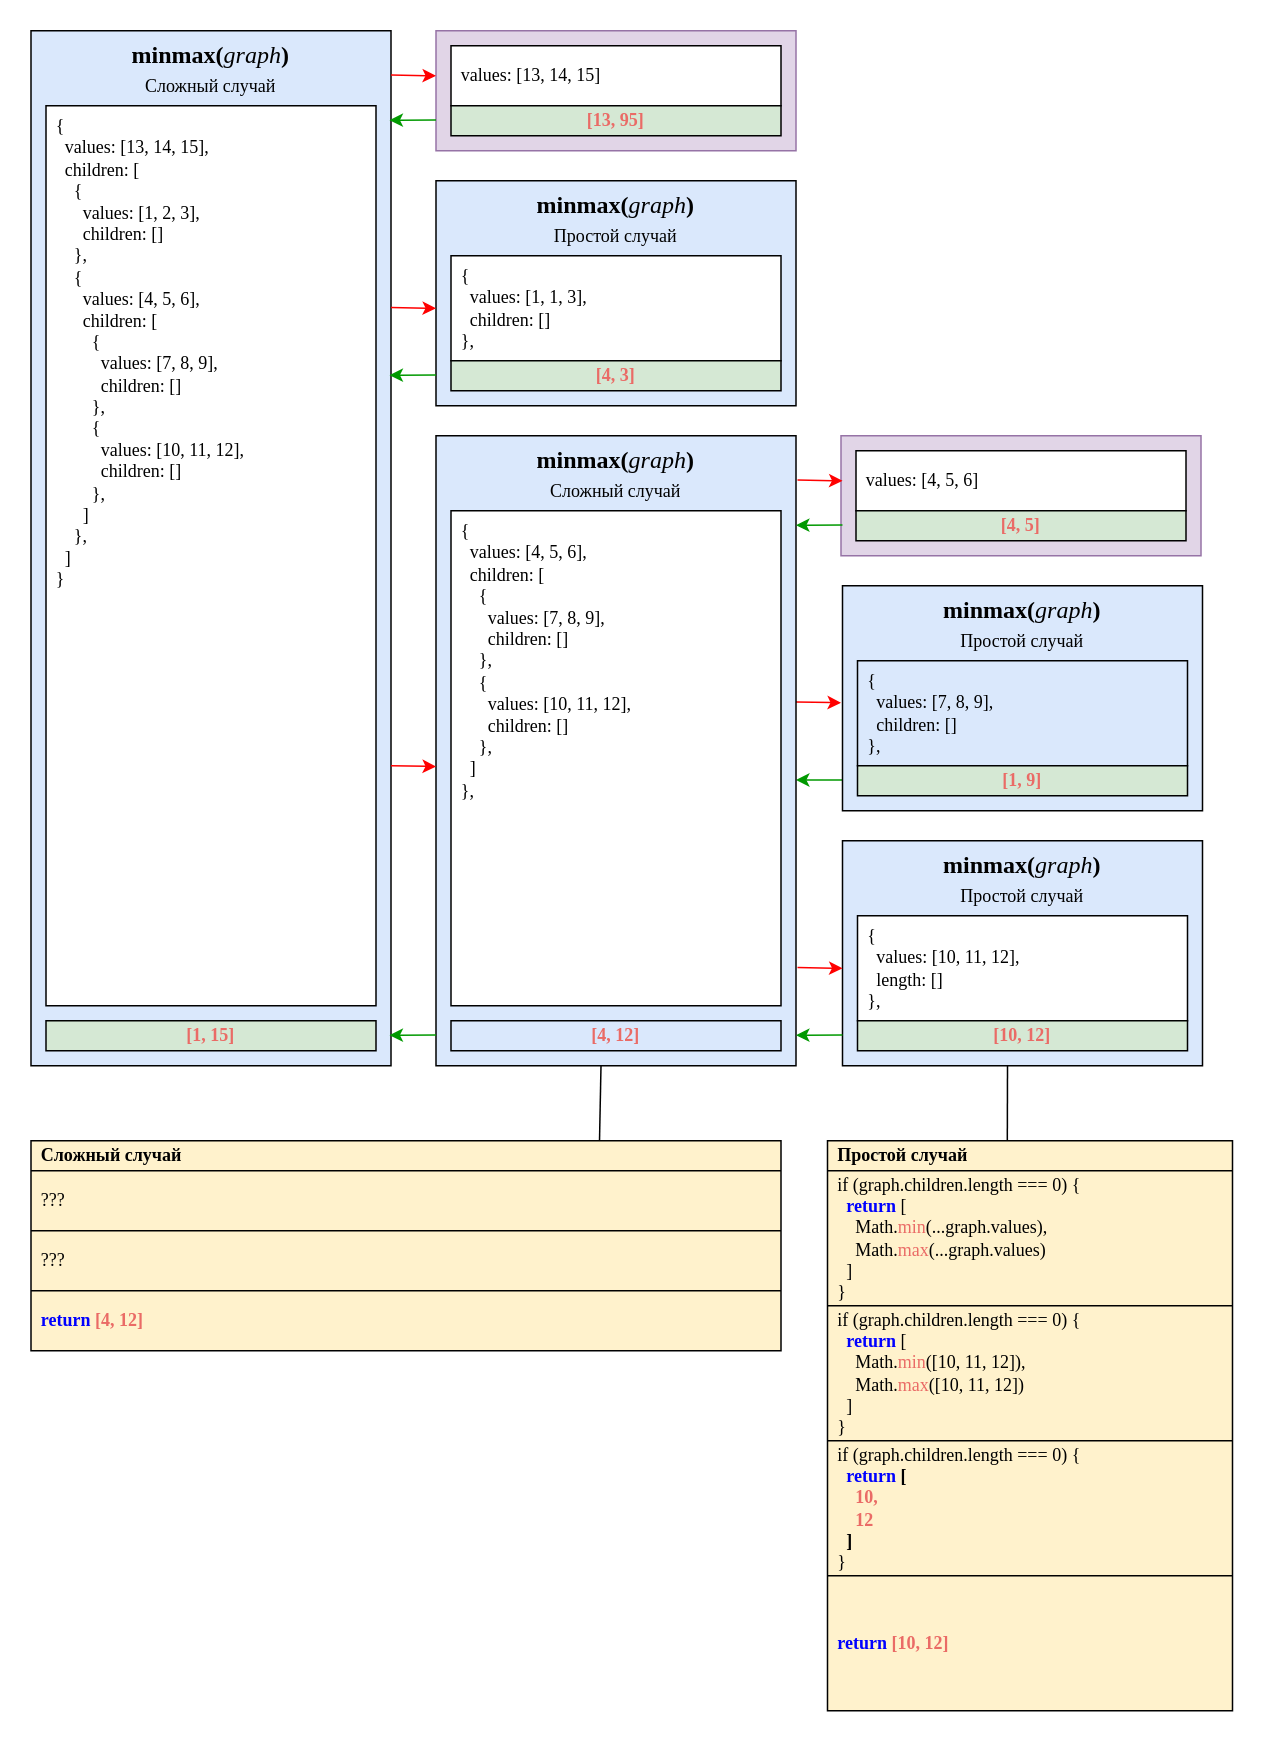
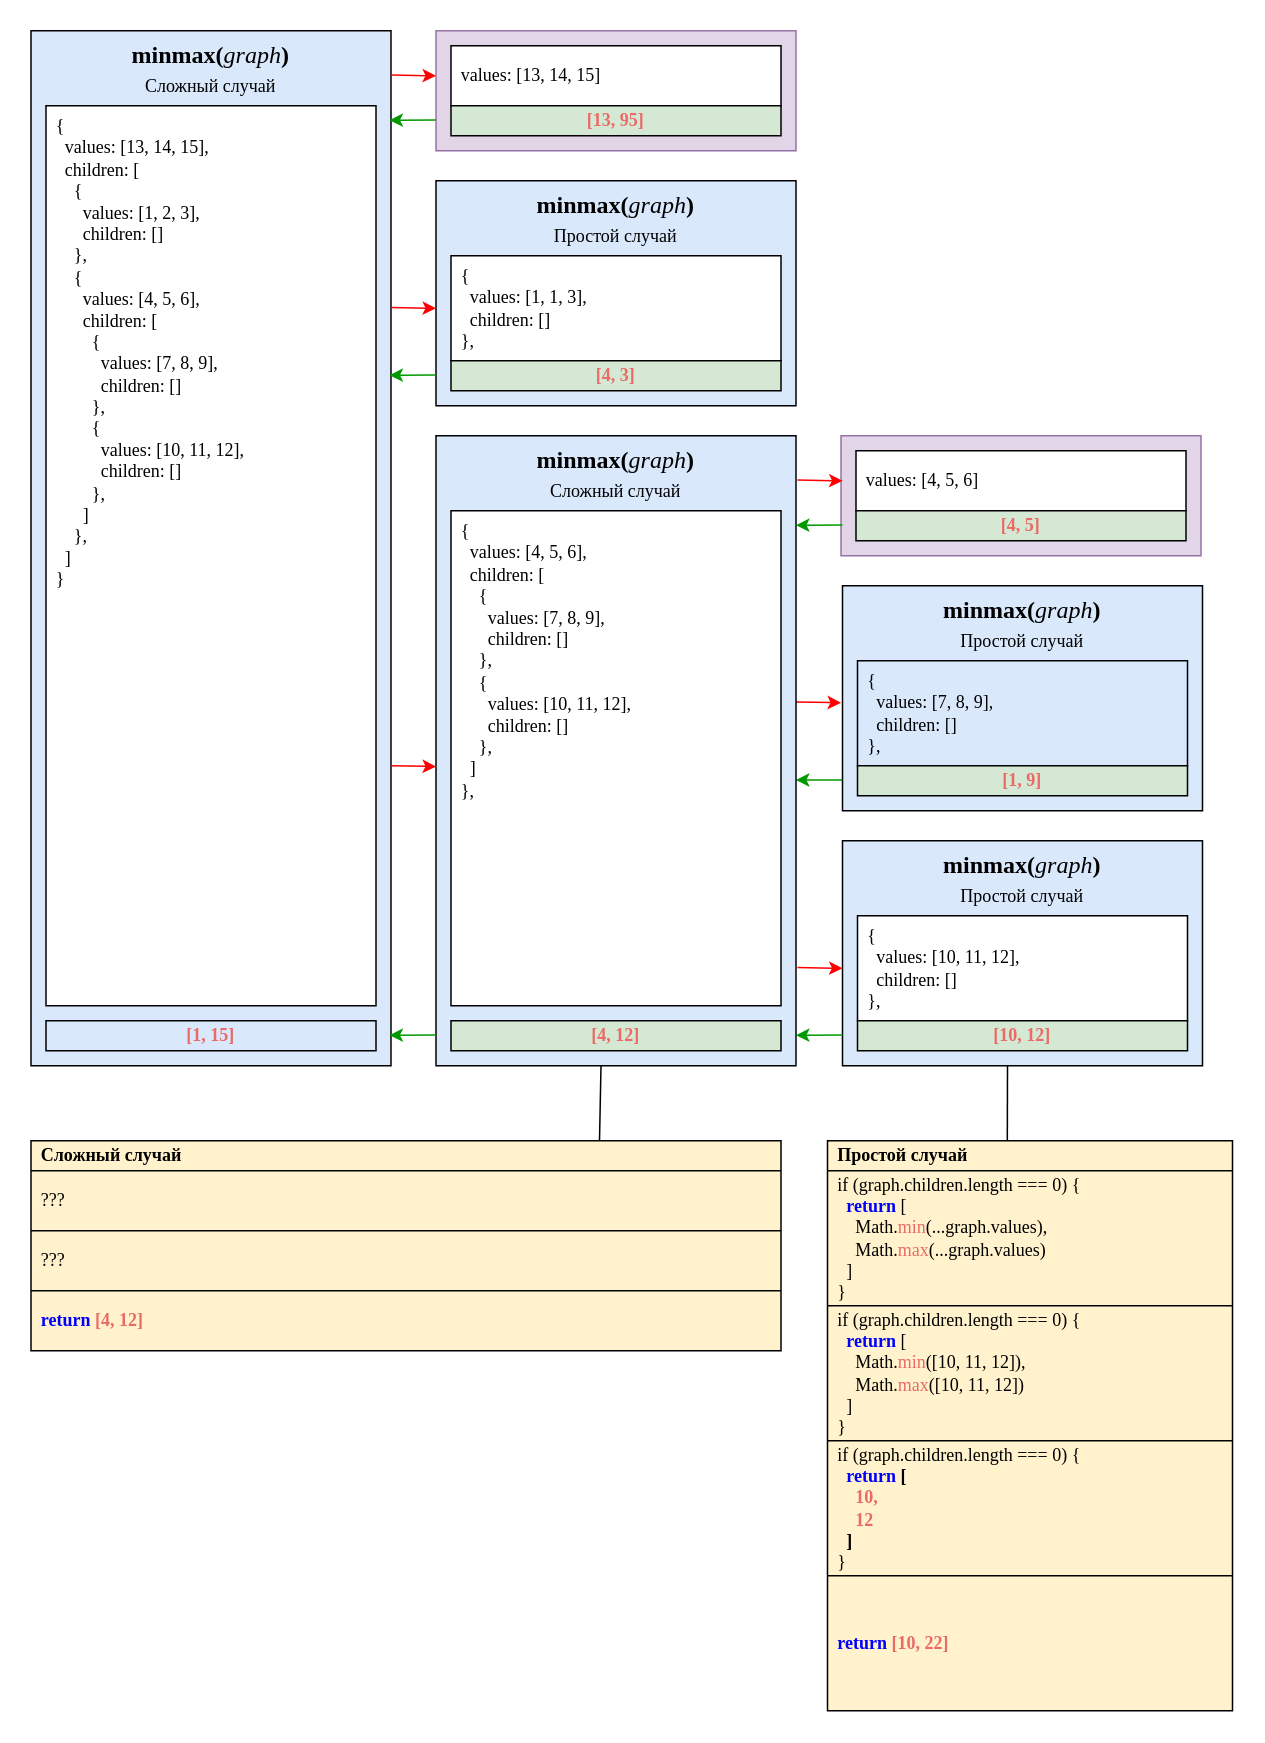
(955, 969) -> (955, 969)
(211, 1036) -> (211, 1036)
(616, 1036) -> (616, 1036)
(909, 1643) -> (909, 1643)
